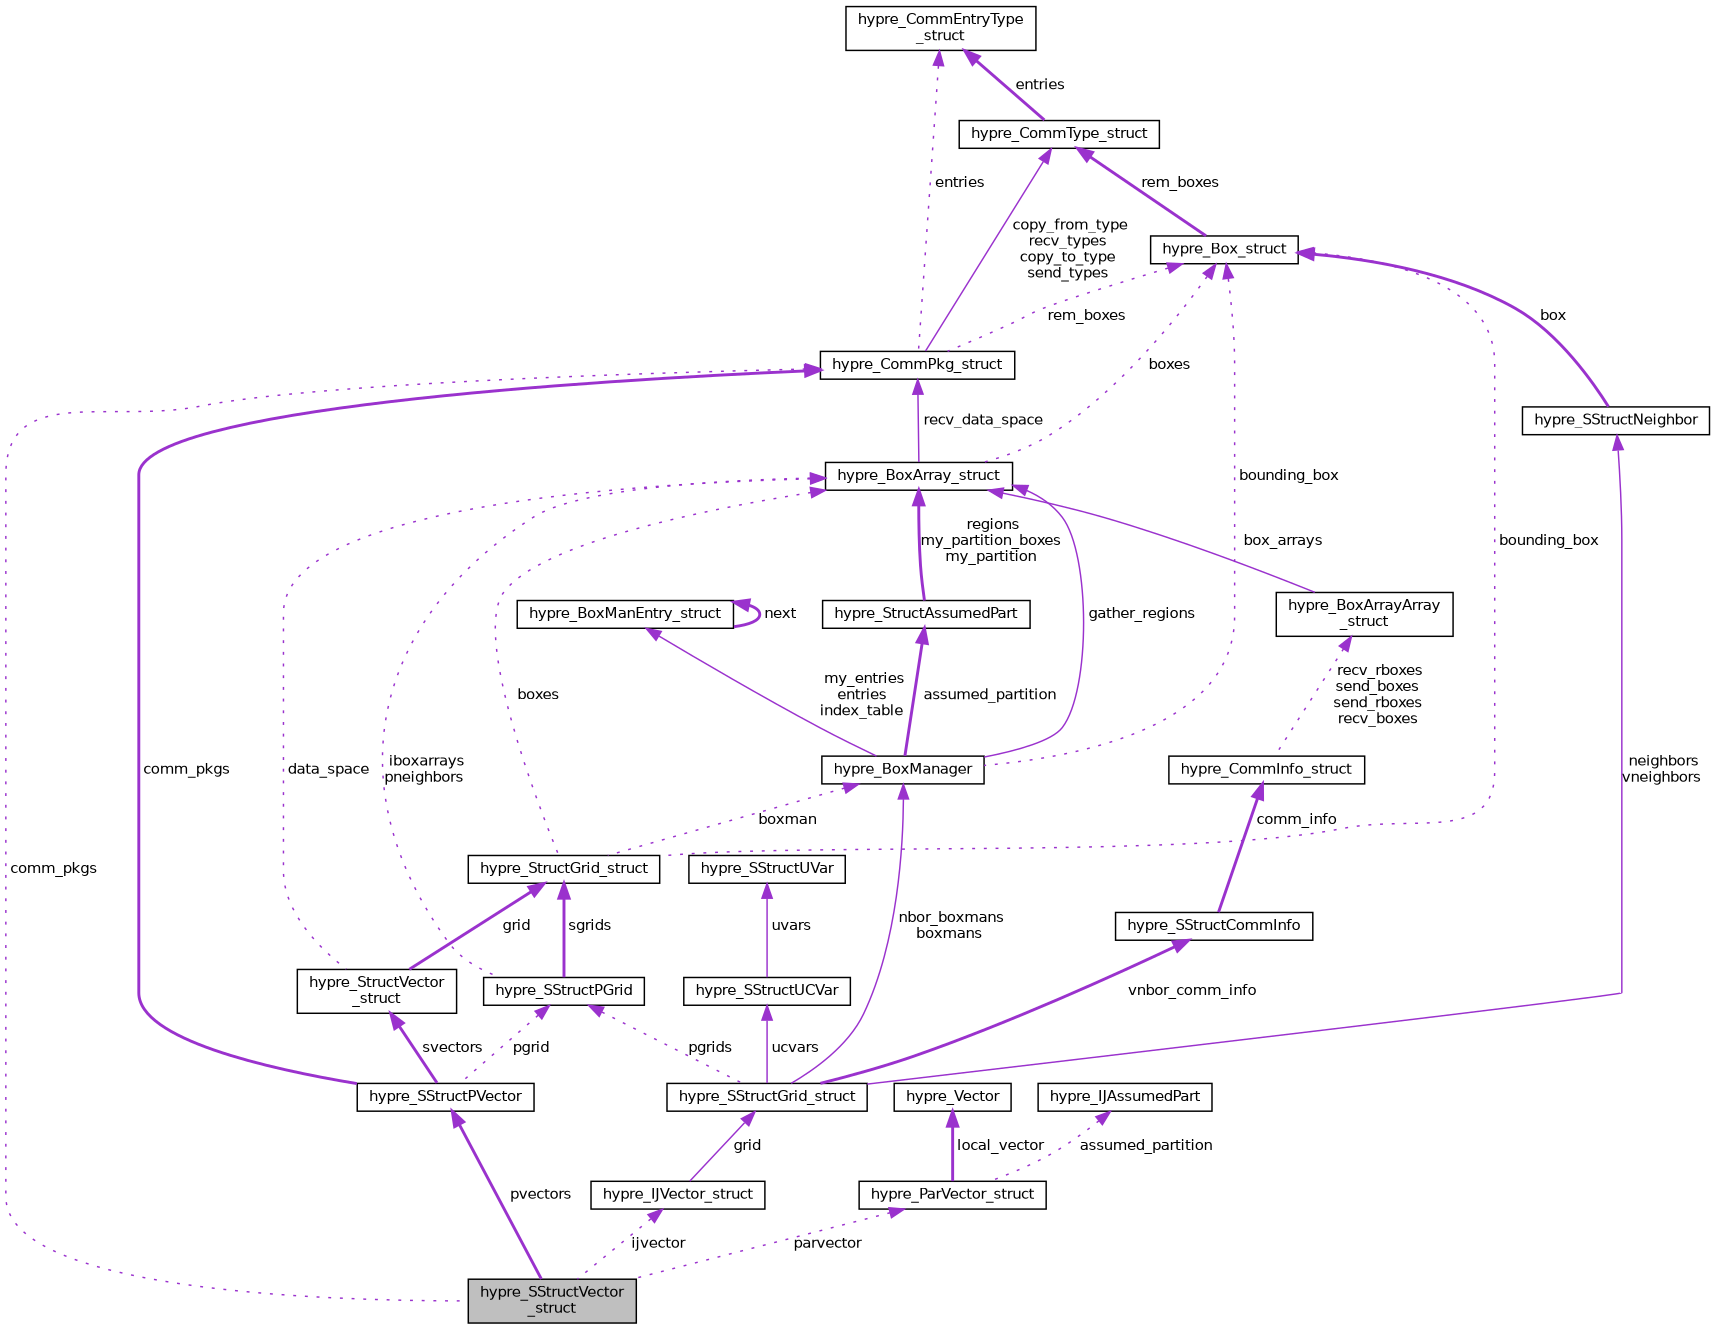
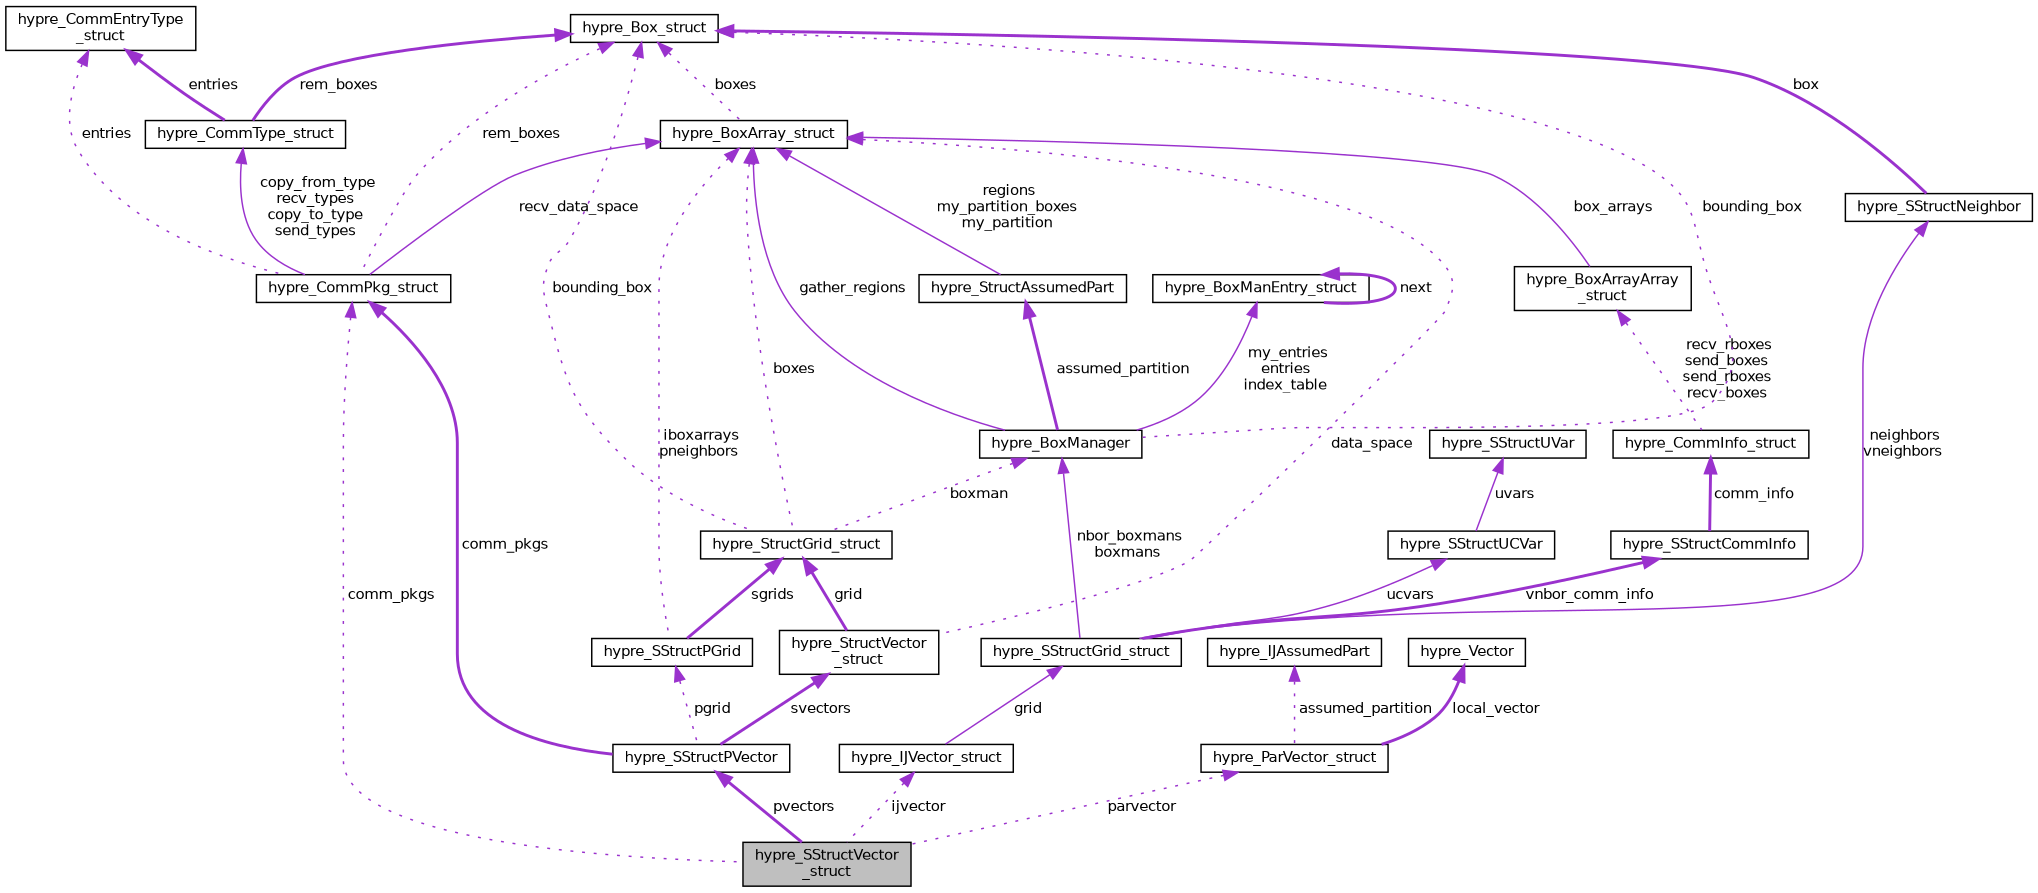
(1148, 196) -> (394, 52)
(918, 428) -> (497, 185)
(920, 553) -> (895, 215)
(672, 1048) -> none
